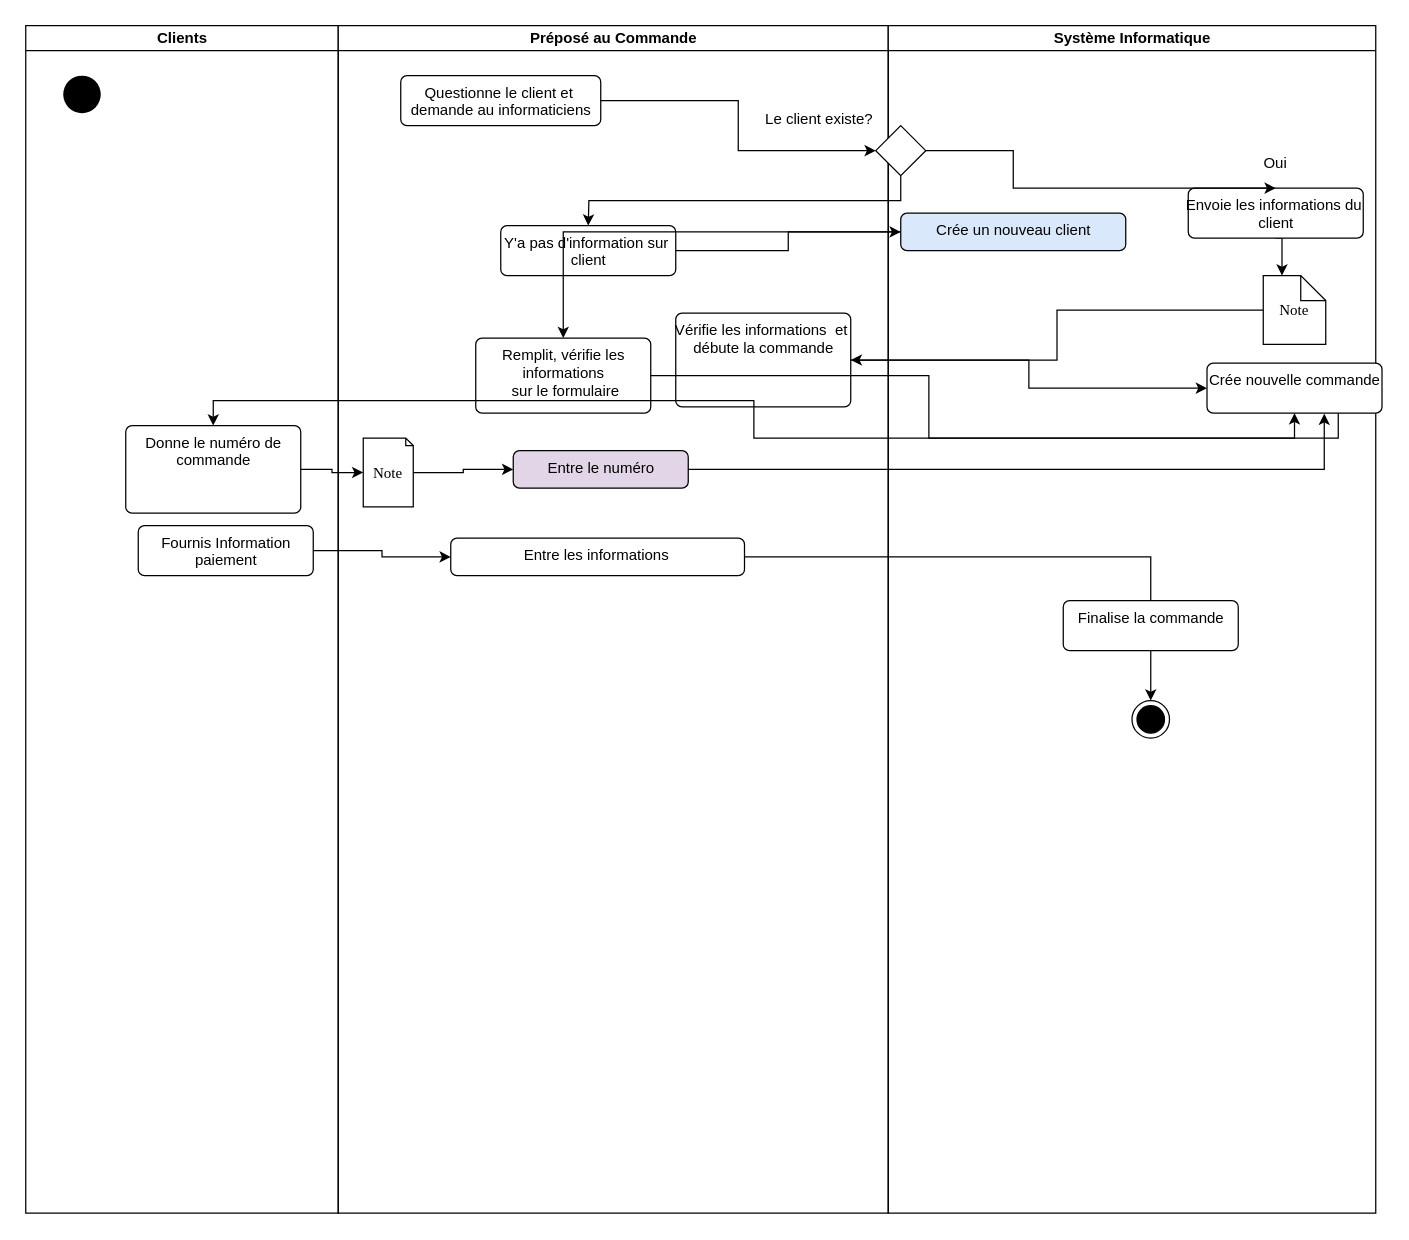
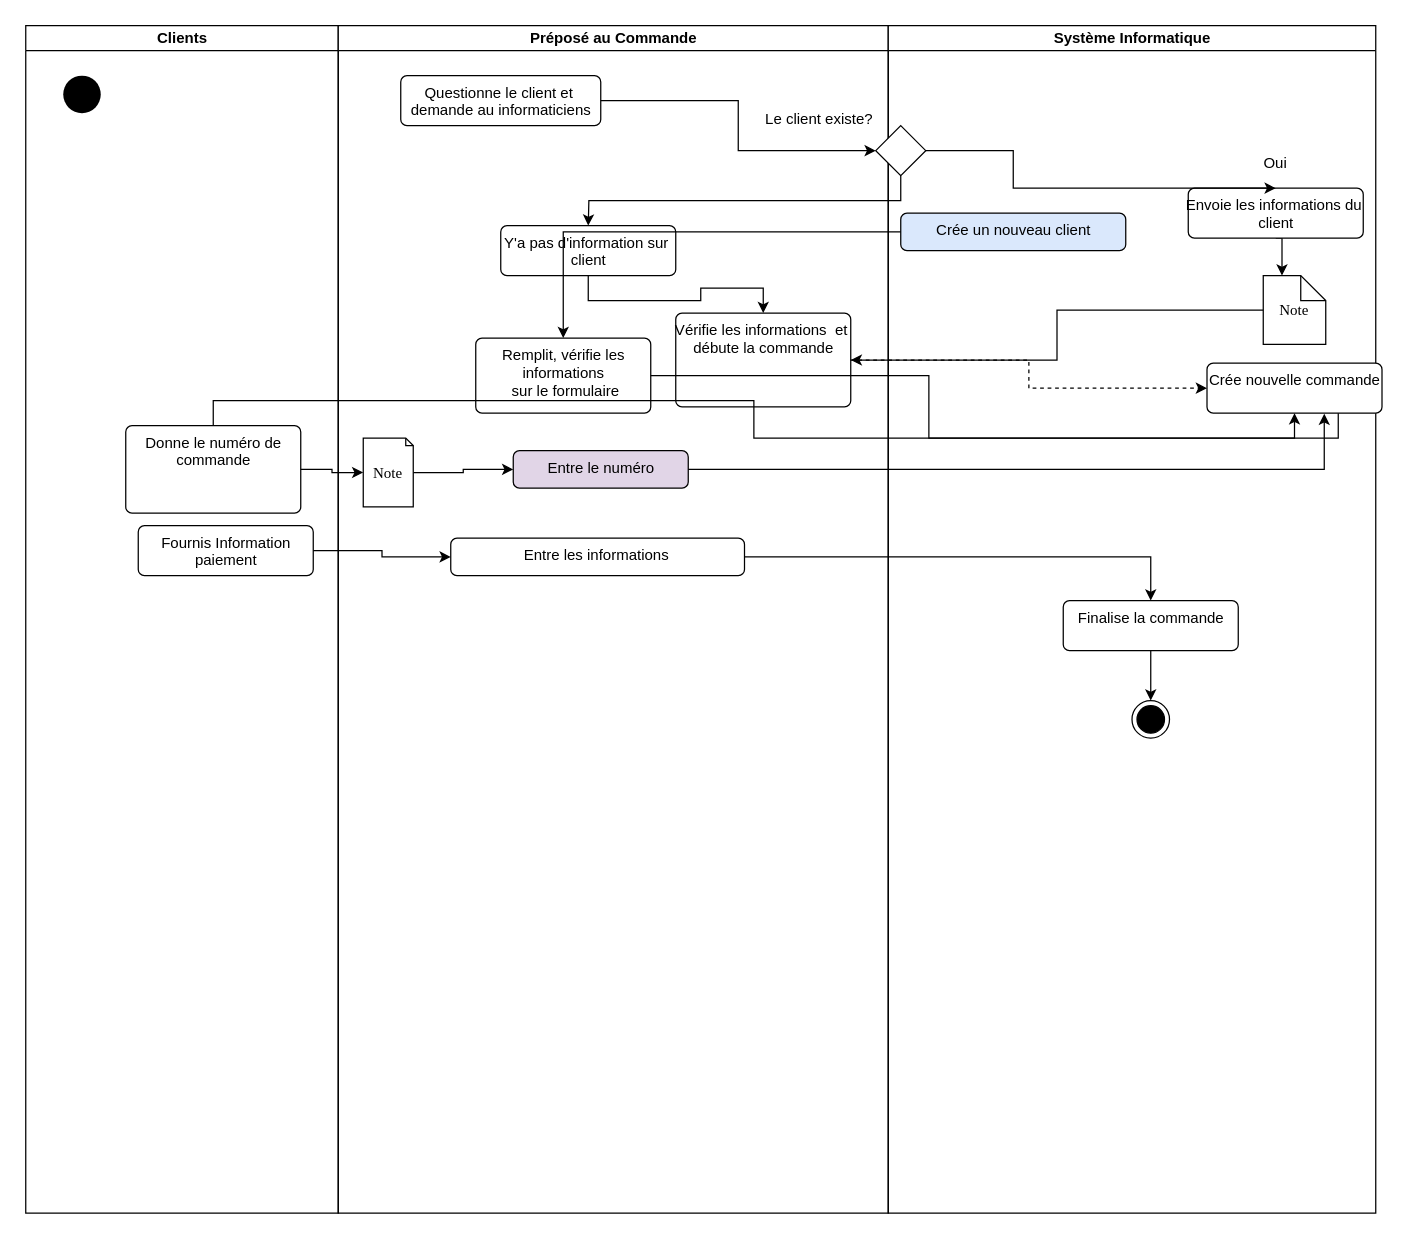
(740, 251) -> (678, 301)
(1101, 388) -> (1101, 388)
(213, 416) -> (213, 419)
(1151, 594) -> (1151, 590)
